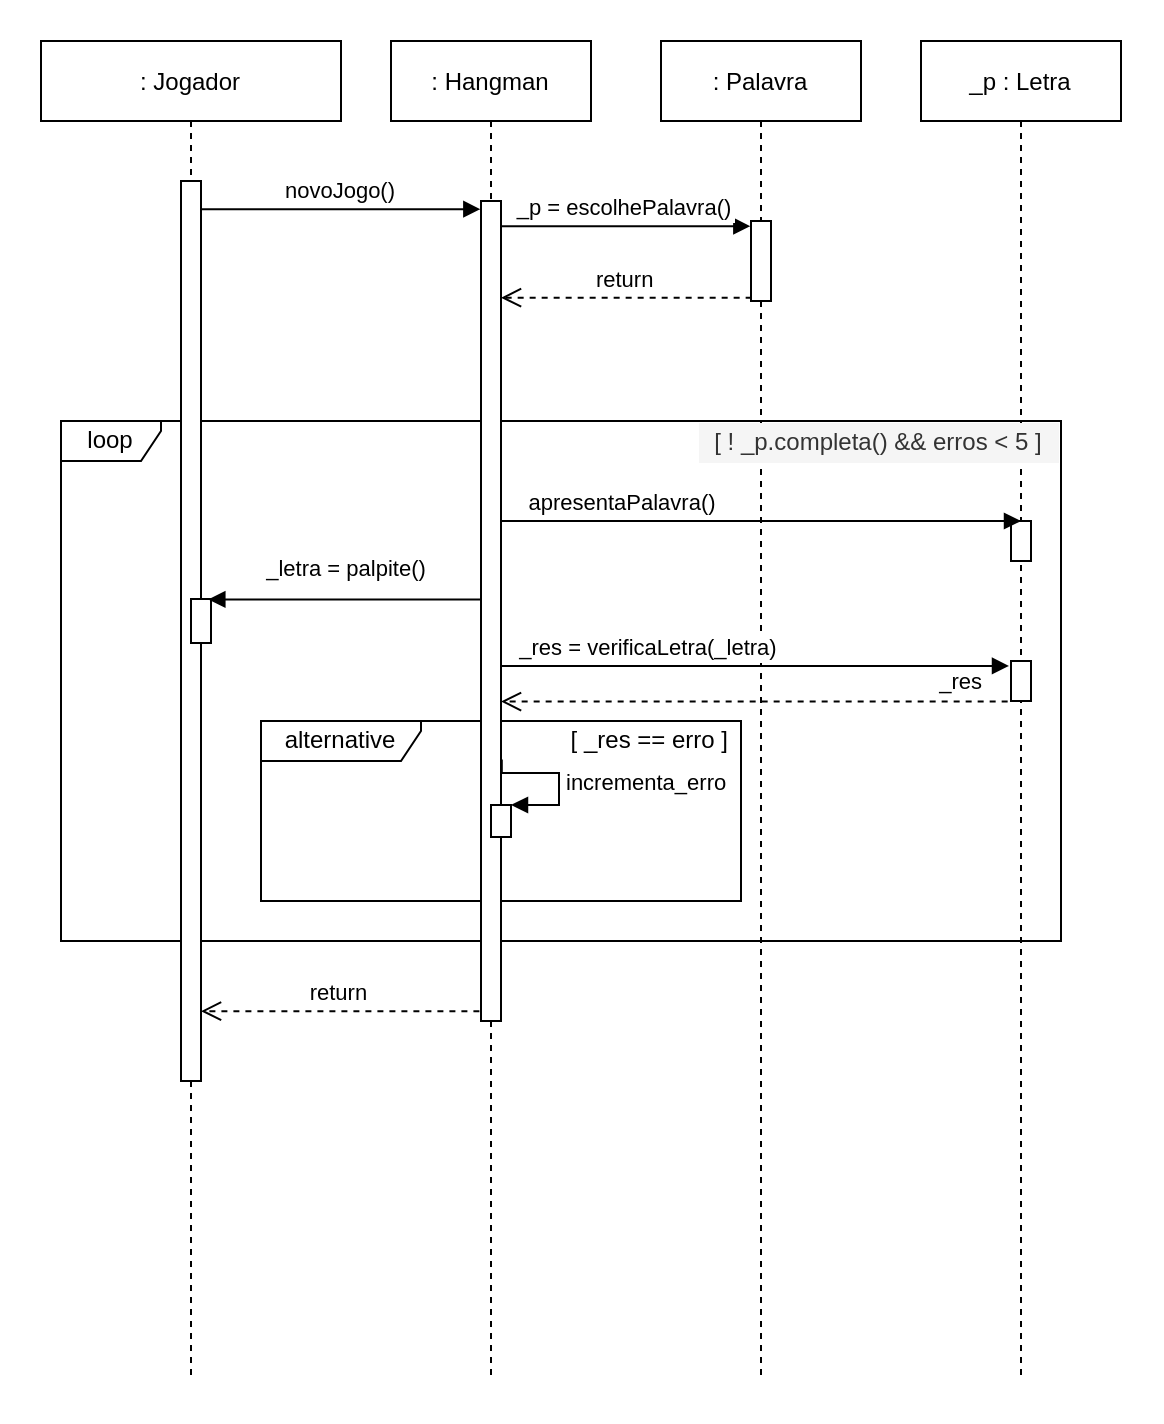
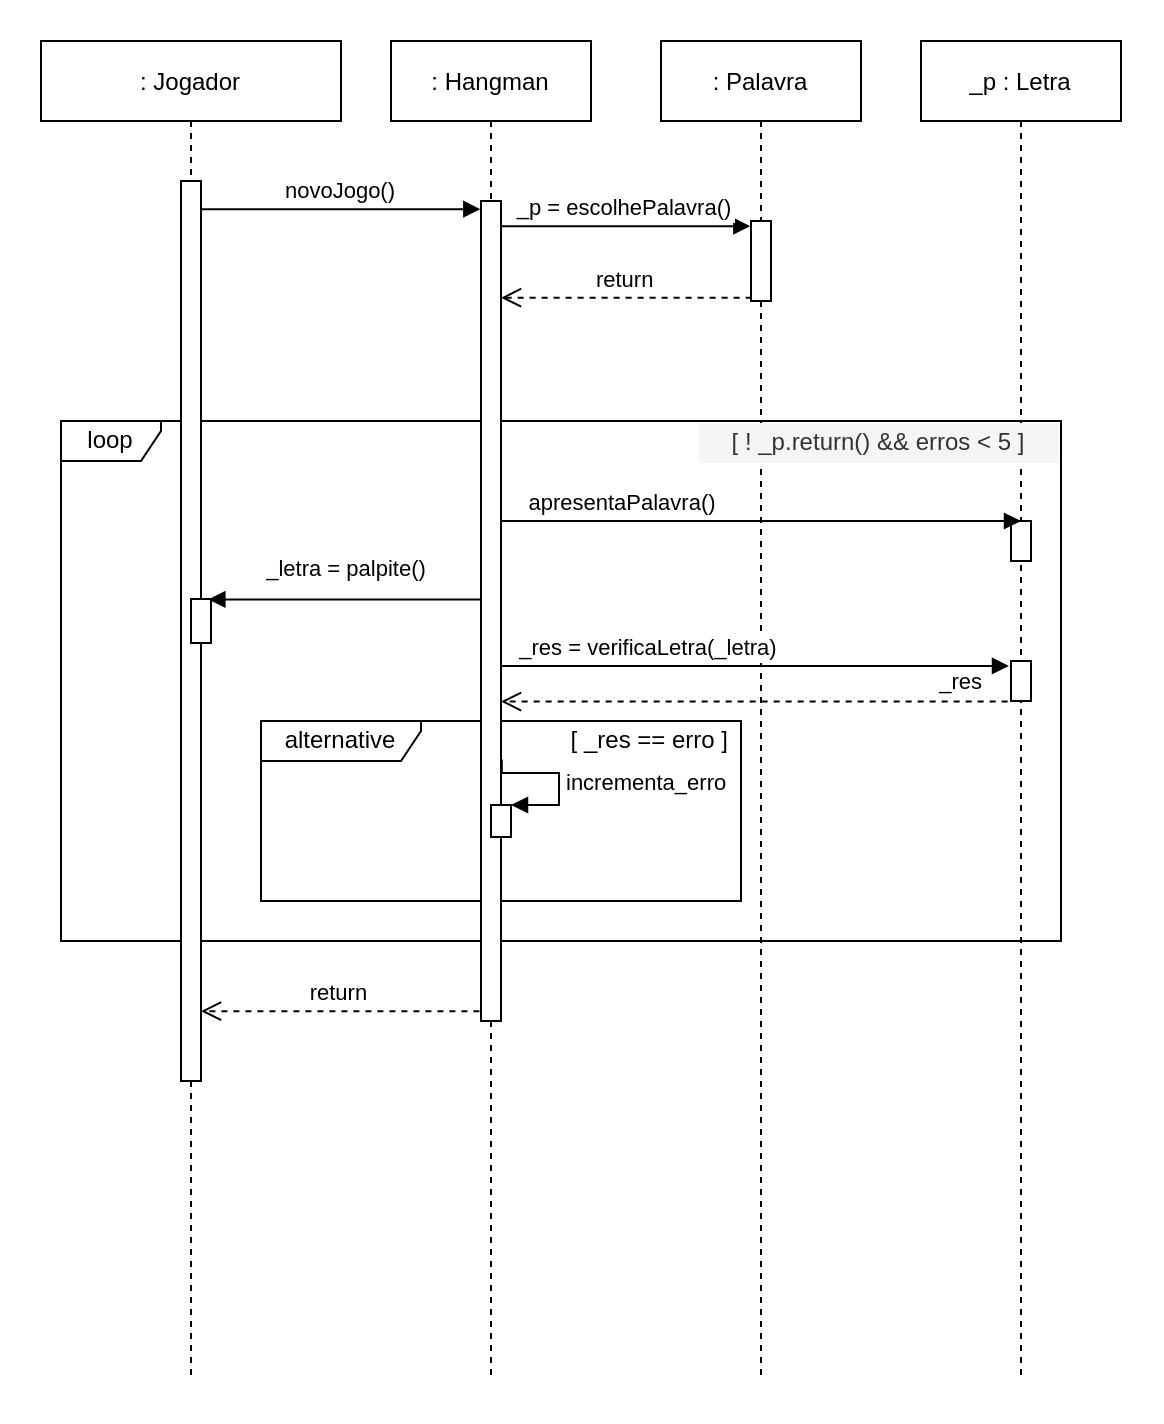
(879, 443) -> (879, 443)
